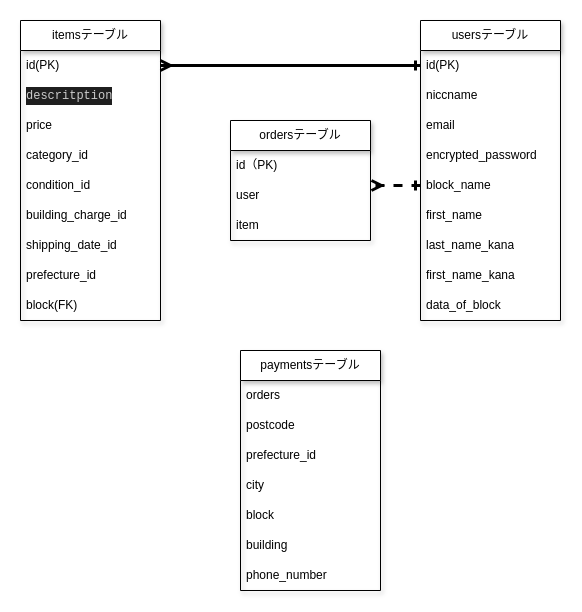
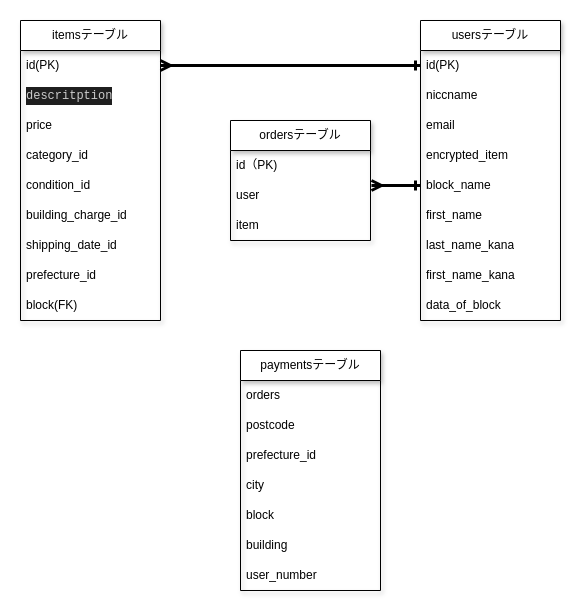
(487, 156) -> (472, 156)
(392, 186) -> (392, 186)
(287, 576) -> (283, 576)
